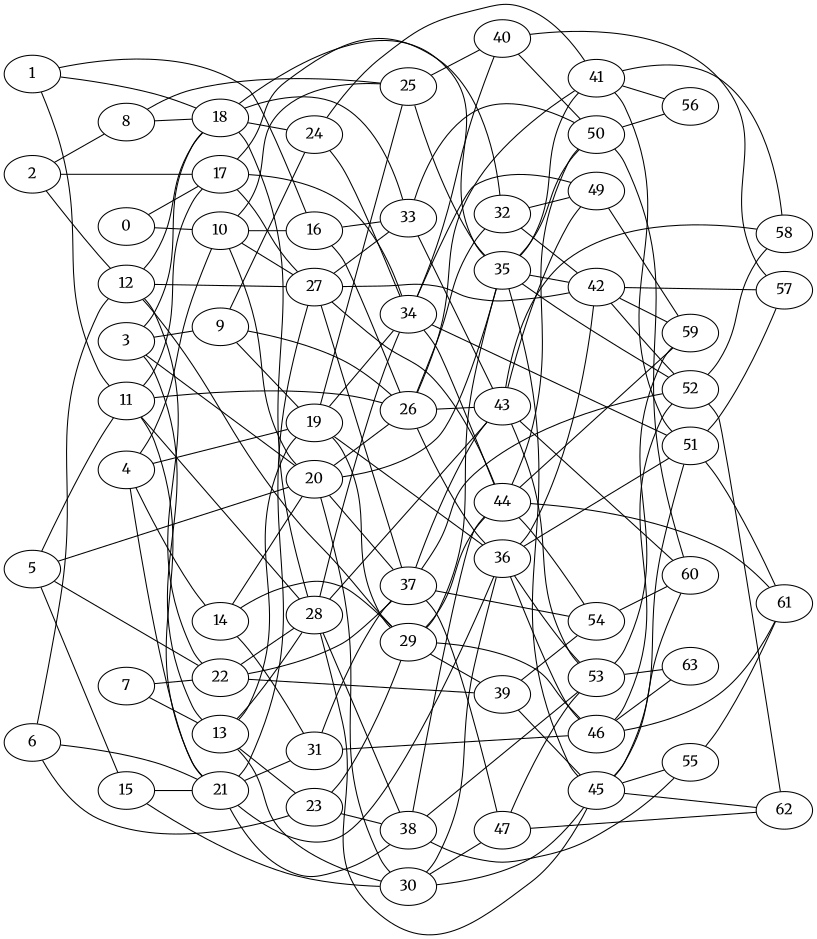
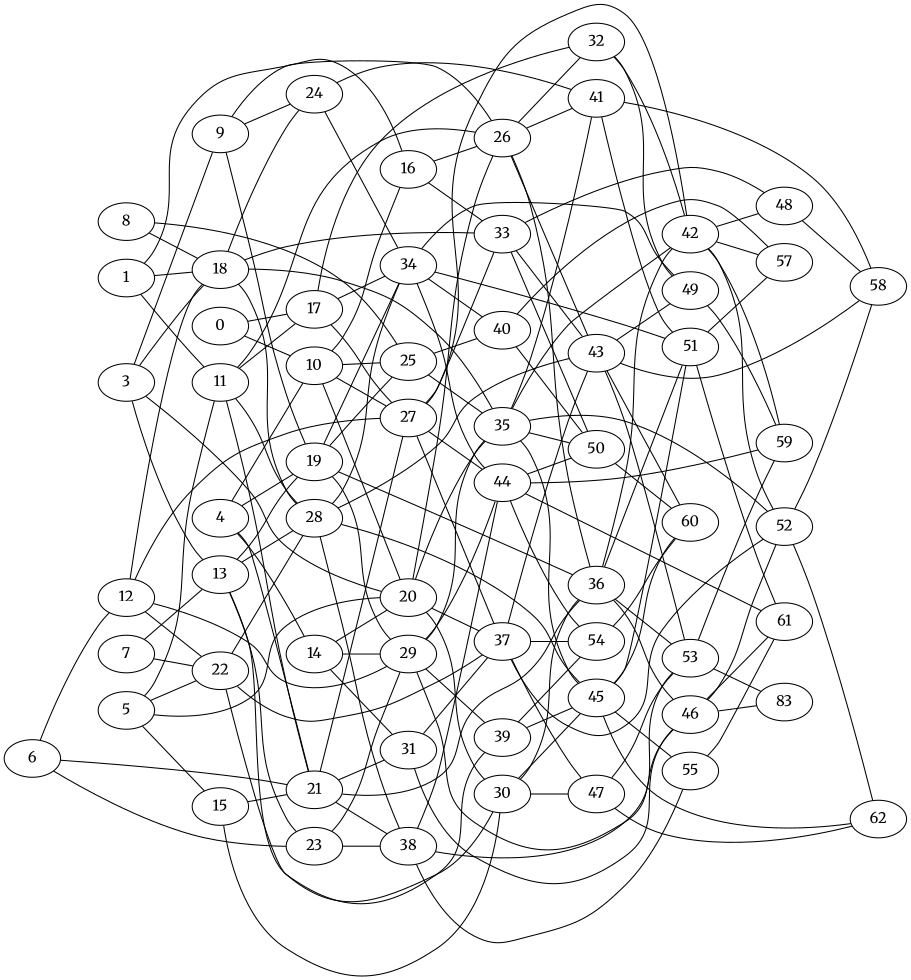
(690, 106) -> none
(32, 174) -> none
none -> (784, 206)
(690, 666) -> (784, 702)
